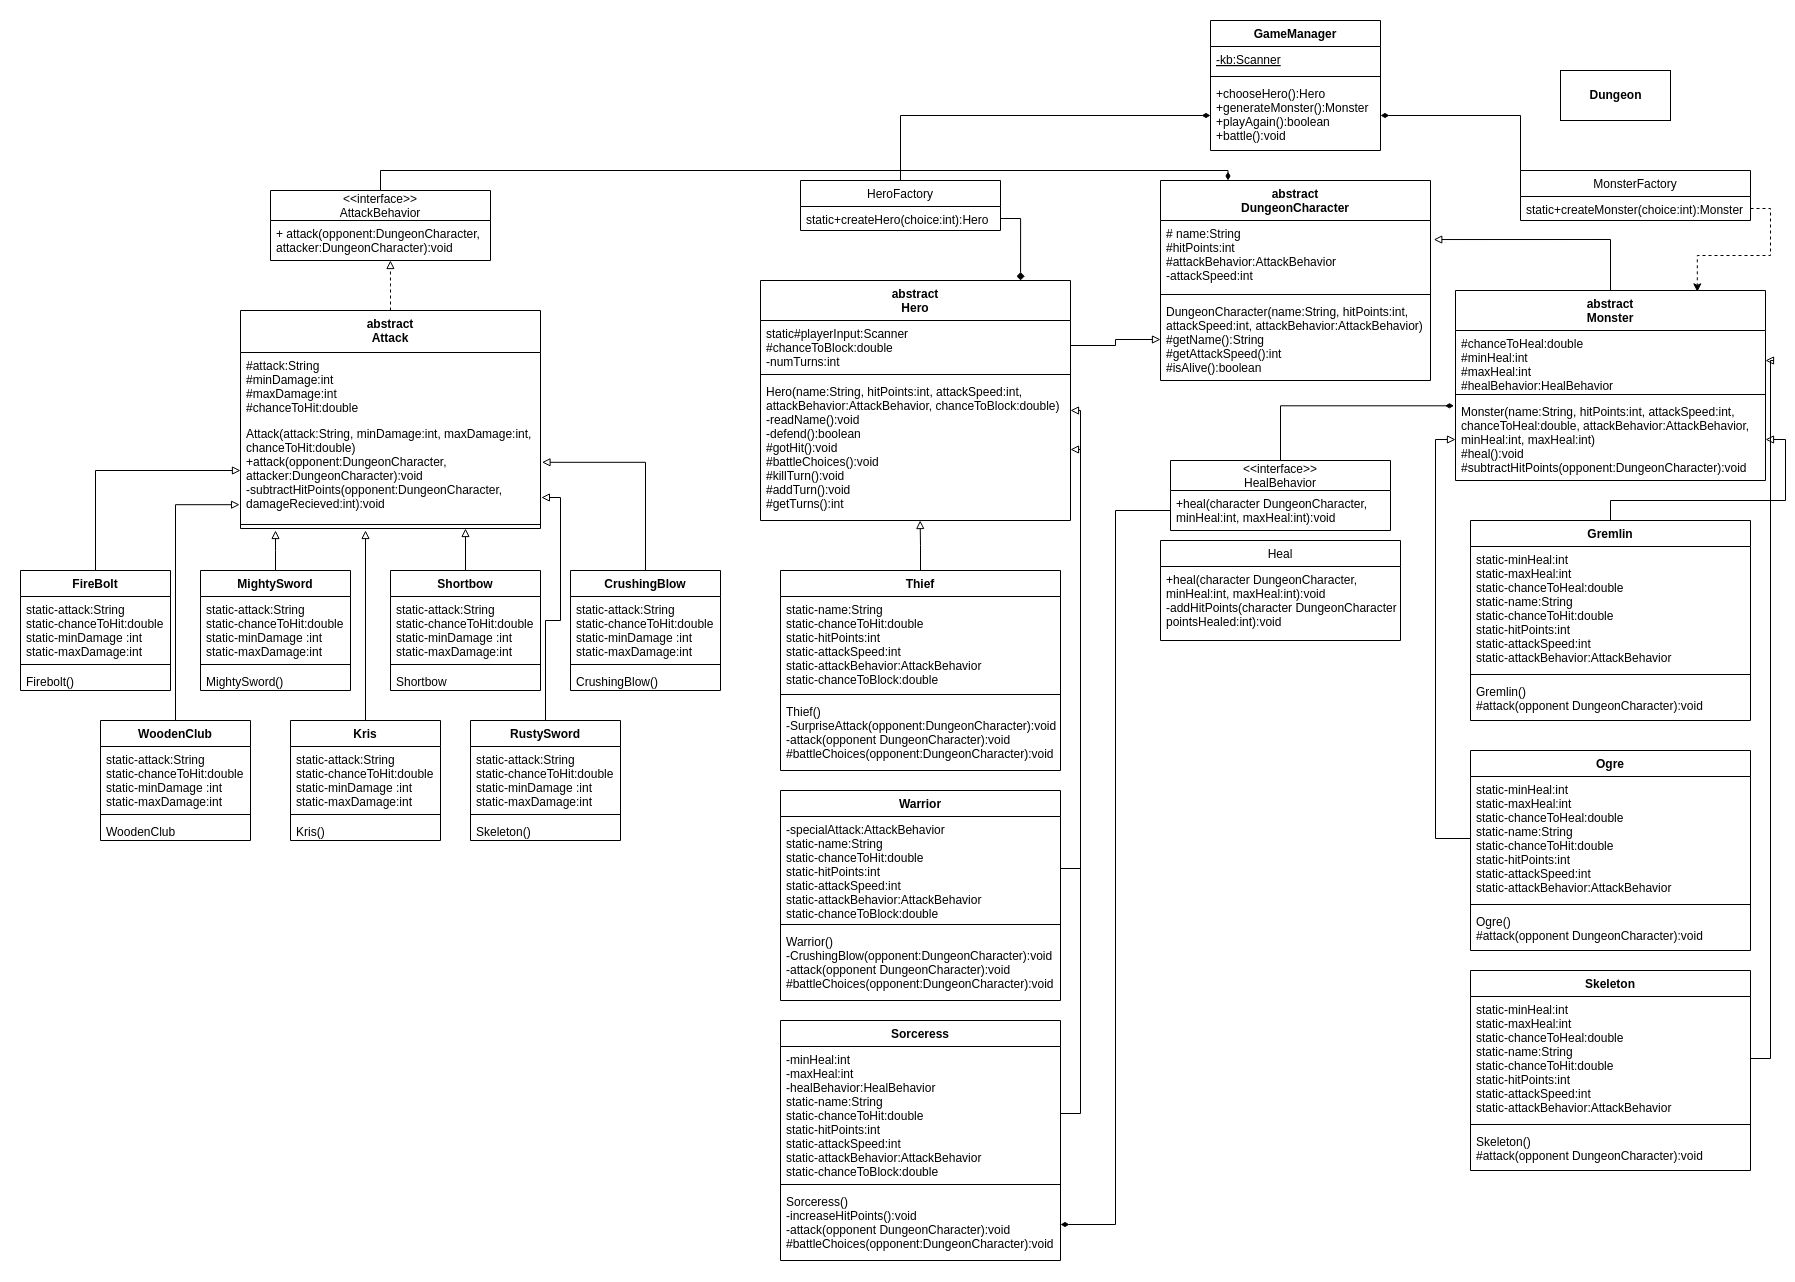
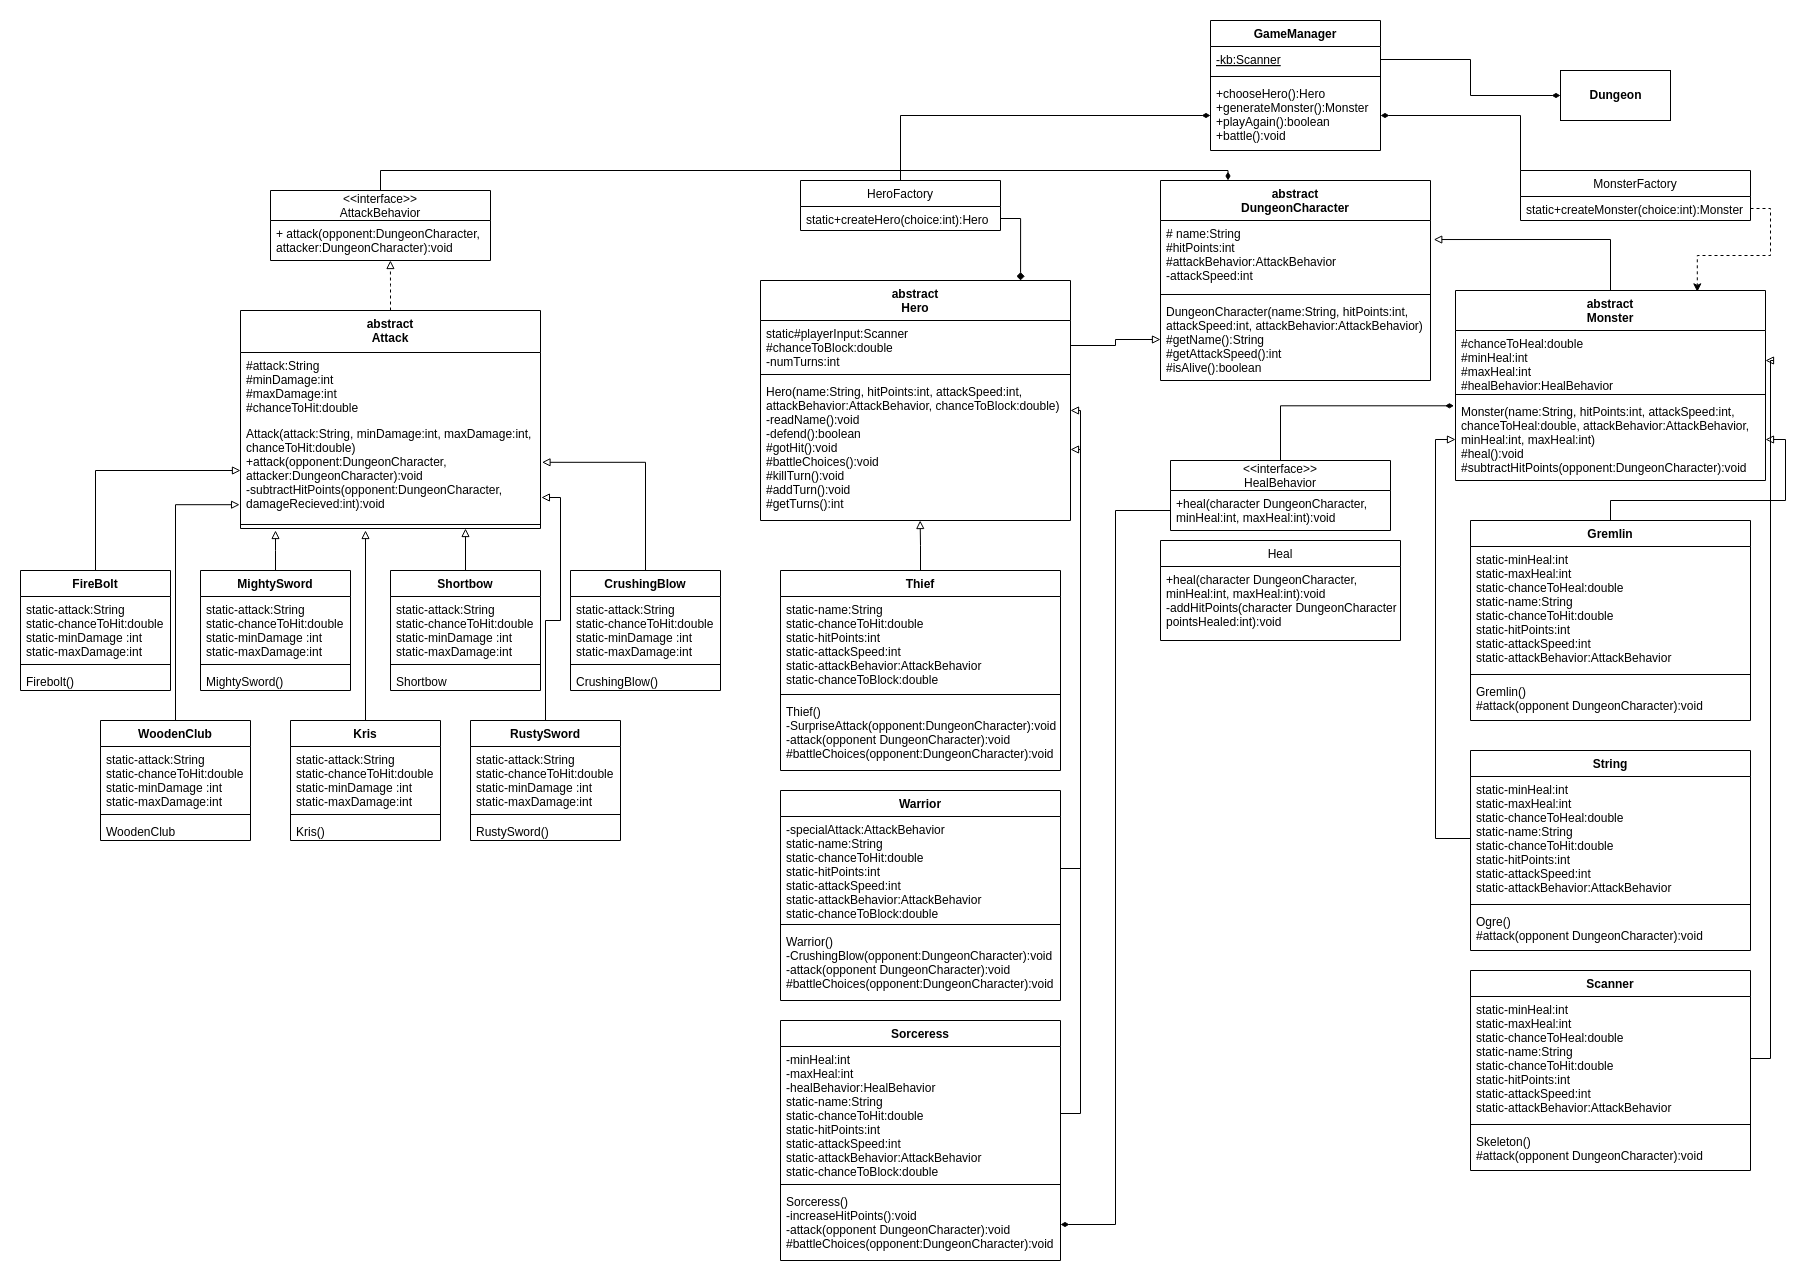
none -> (1471, 74)
(1610, 764) -> (1610, 764)
(508, 832) -> (516, 832)
(1610, 984) -> (1610, 984)
